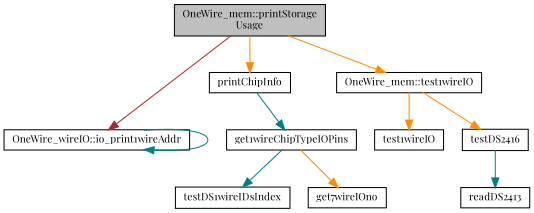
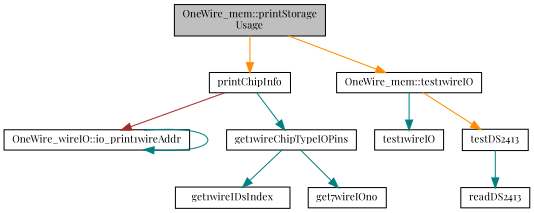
(174, 80) -> (178, 109)
(409, 106) -> (409, 106)
(495, 140) -> (495, 140)
(316, 165) -> (316, 165)
(233, 198) -> (233, 198)
